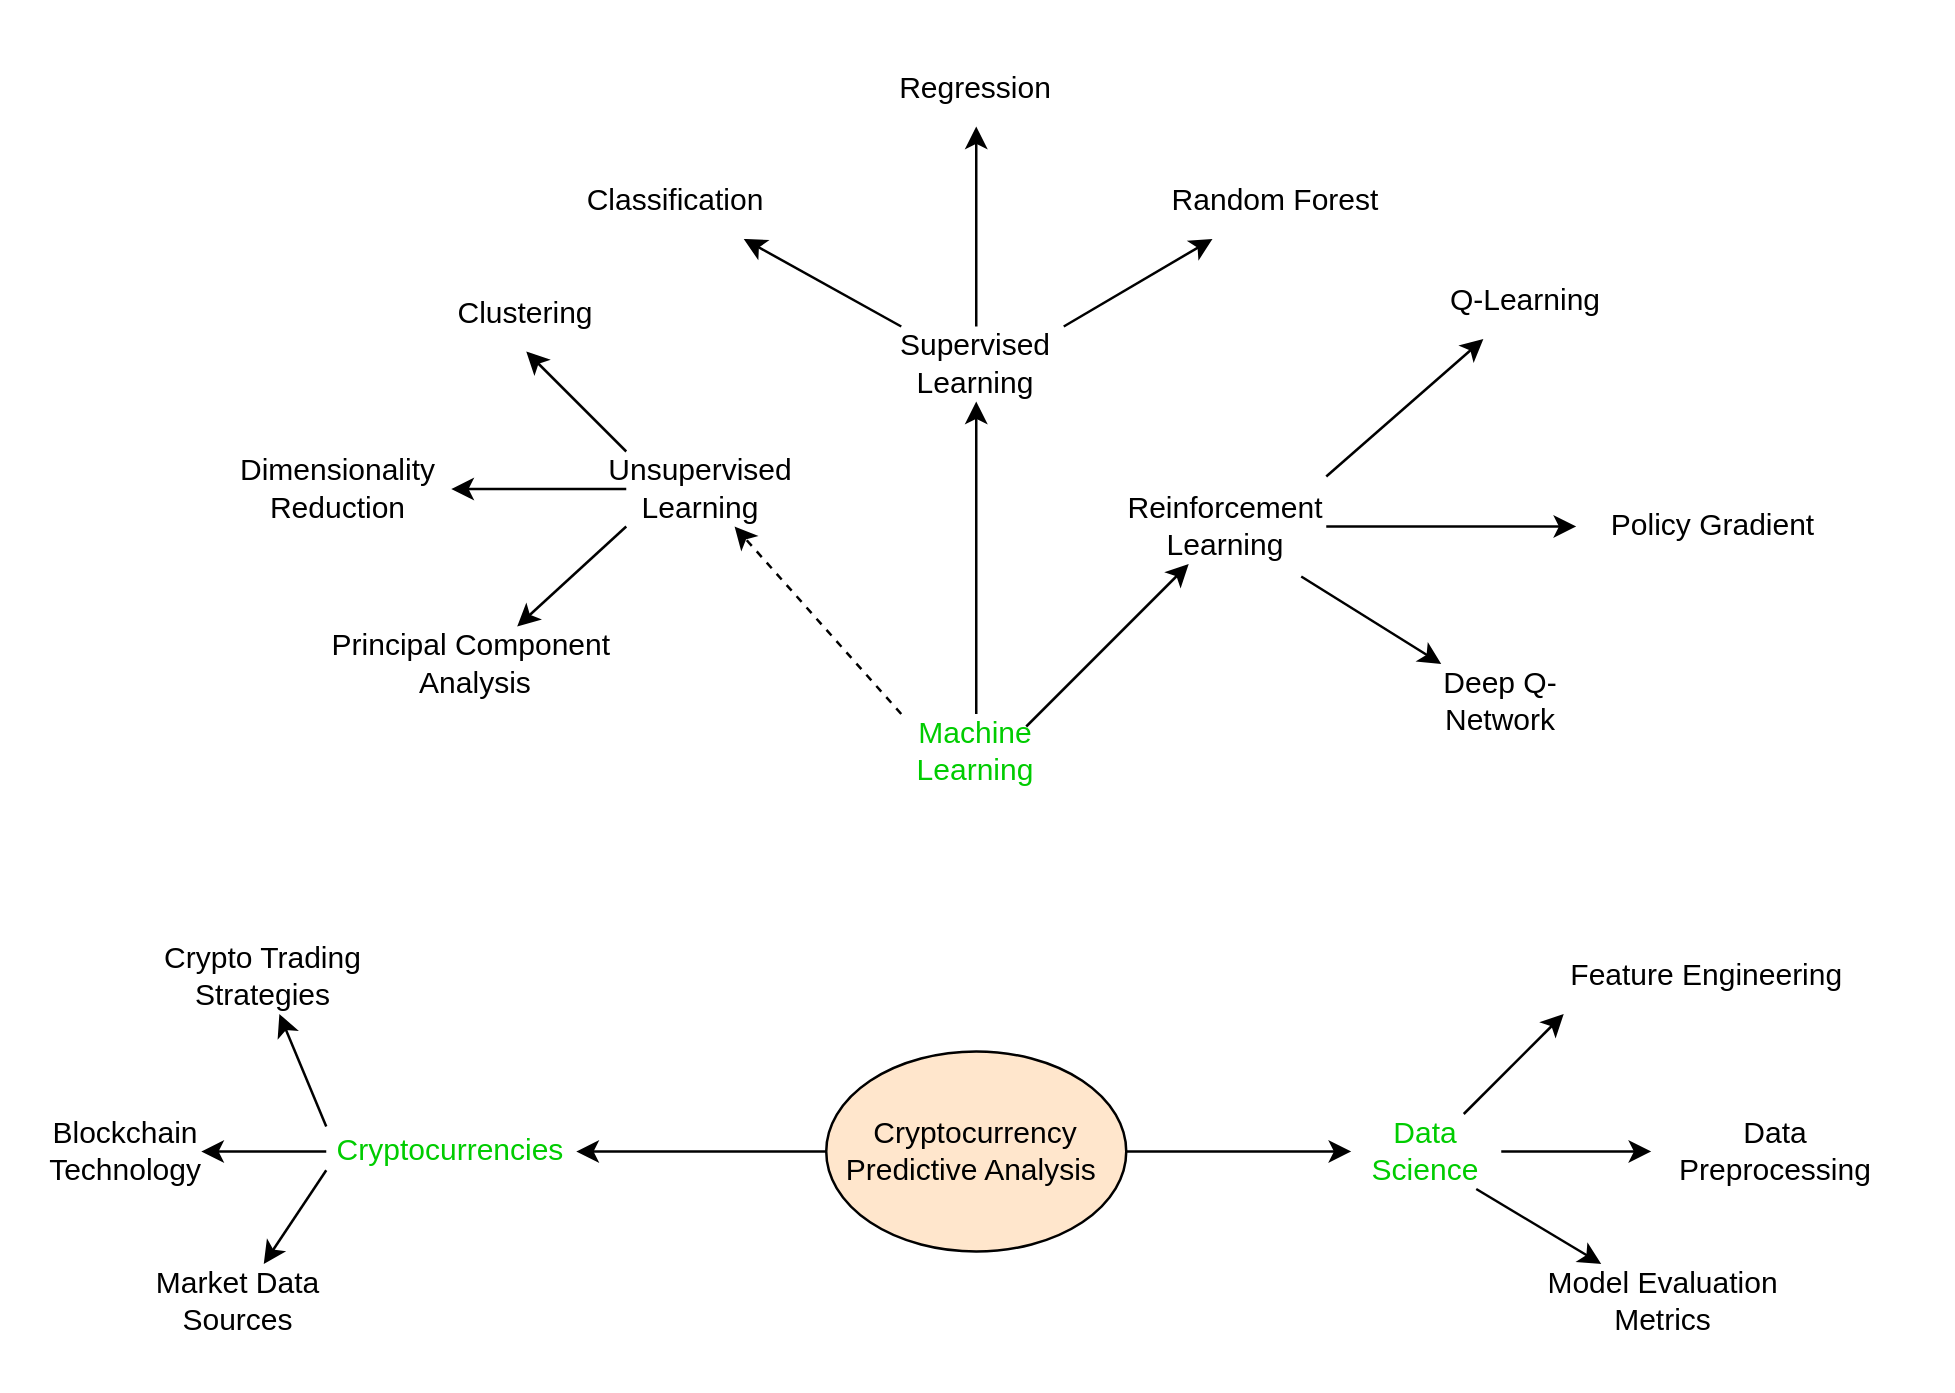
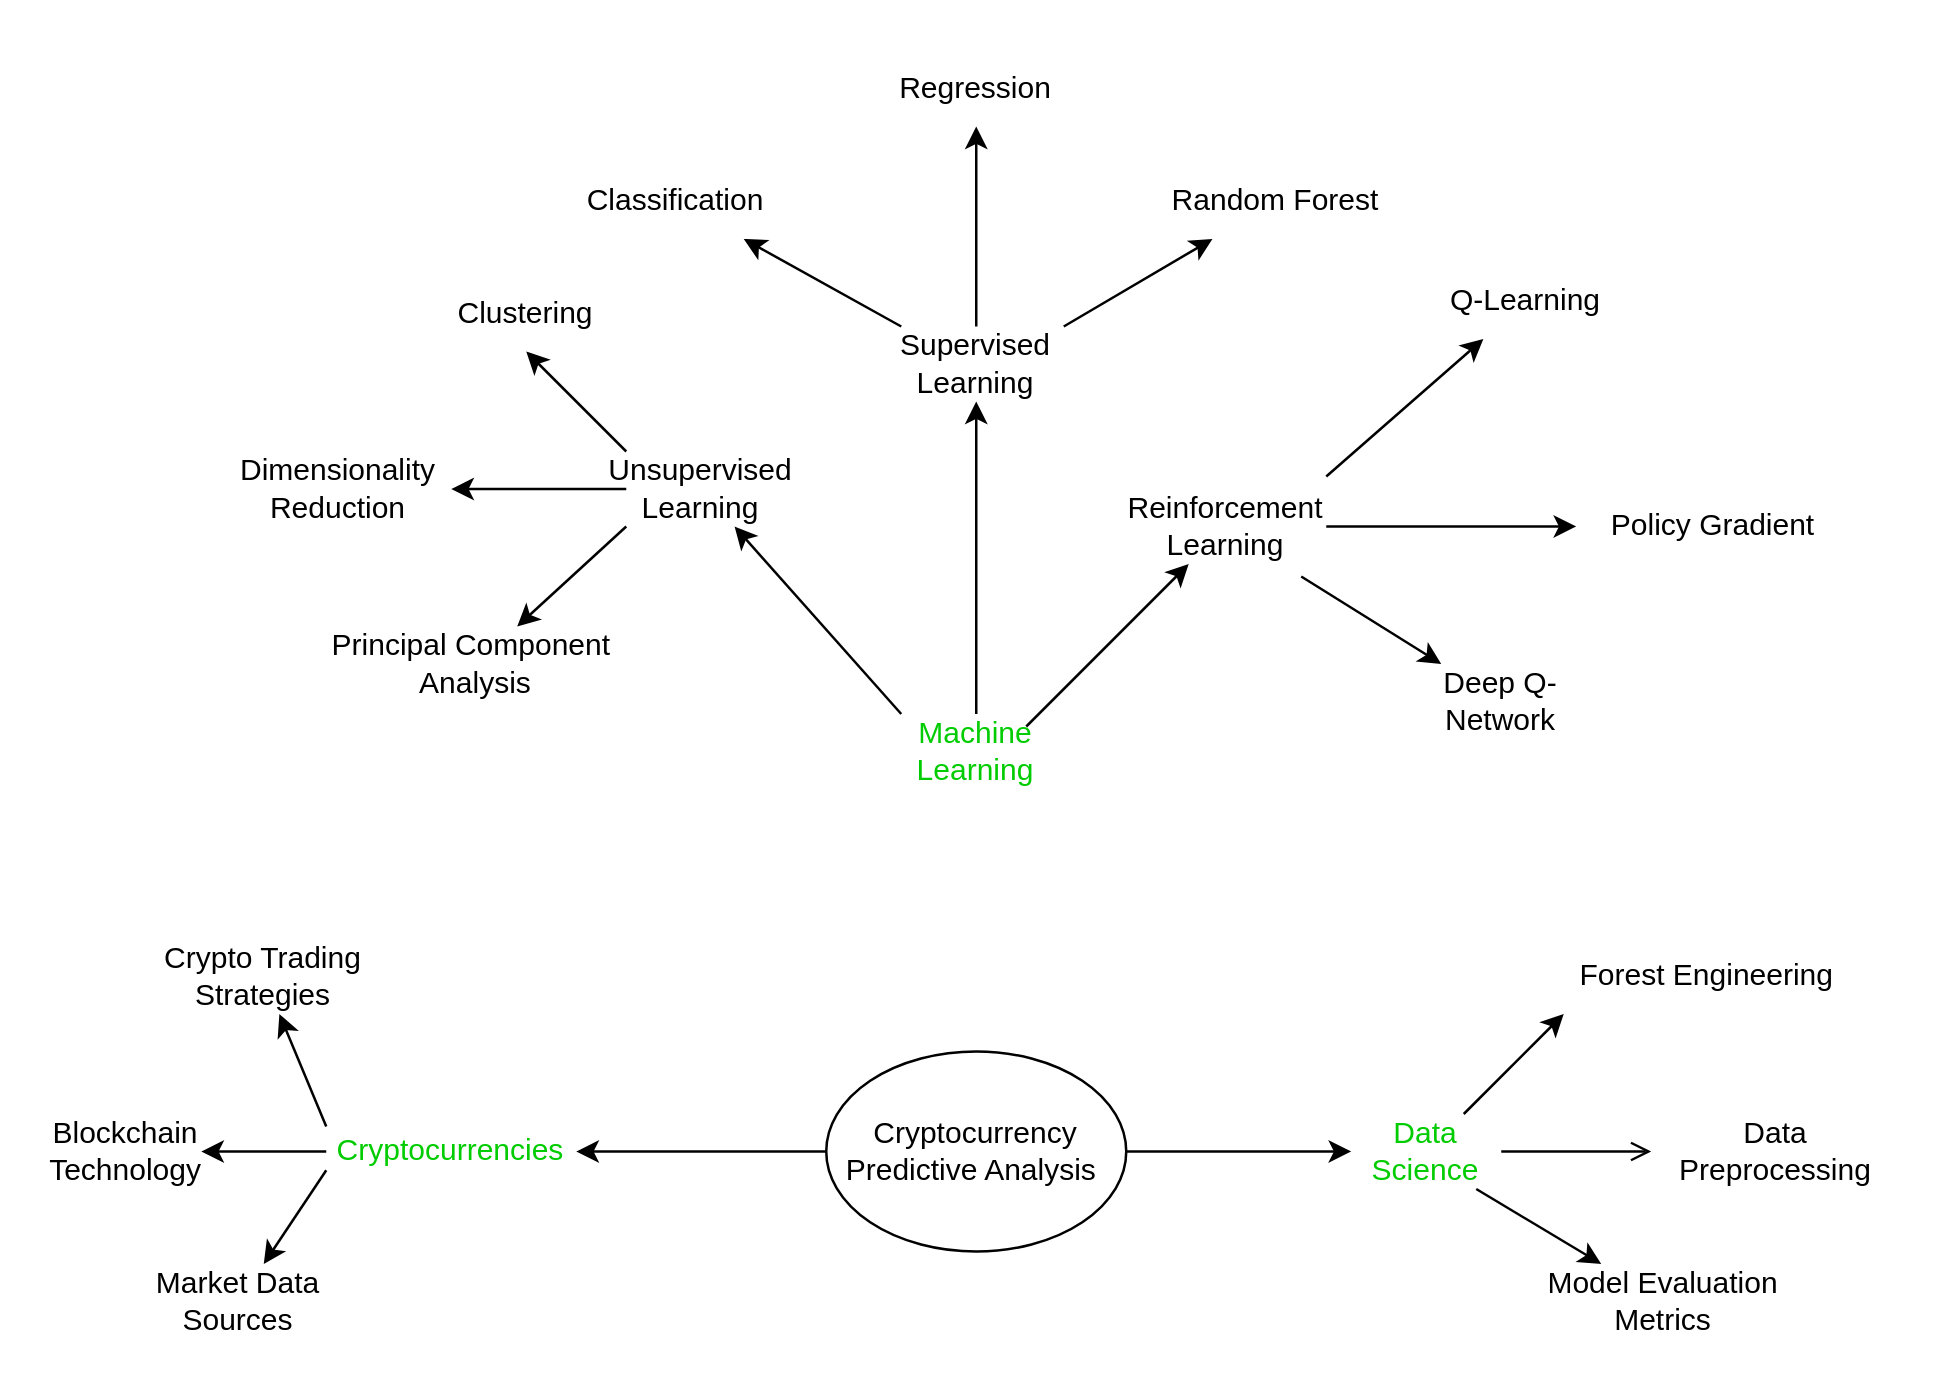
(821, 624) -> (821, 624)
(1708, 976) -> (1708, 976)
(976, 1151) -> (976, 1151)
(1633, 1151) -> (1637, 1151)
